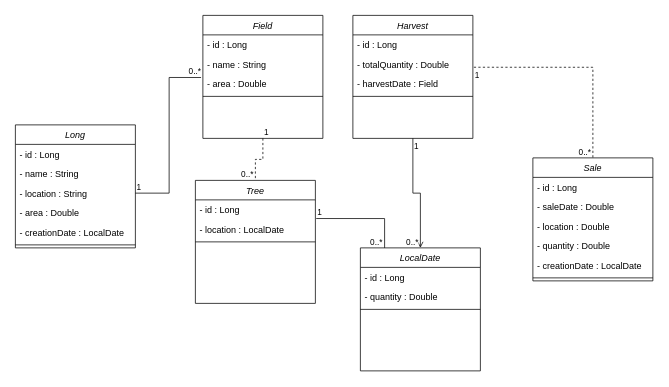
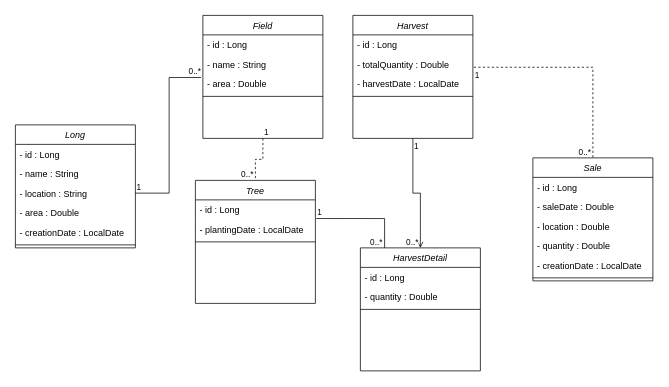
(405, 84) -> (416, 84)
(249, 230) -> (259, 230)
(420, 258) -> (420, 258)
